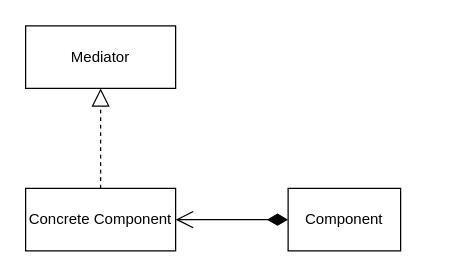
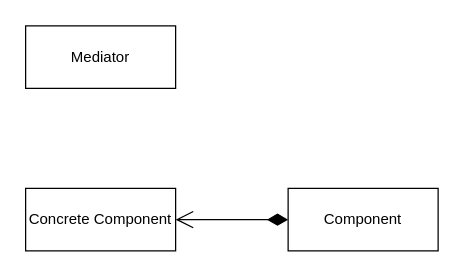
(101, 147) -> none
(344, 219) -> (363, 219)
